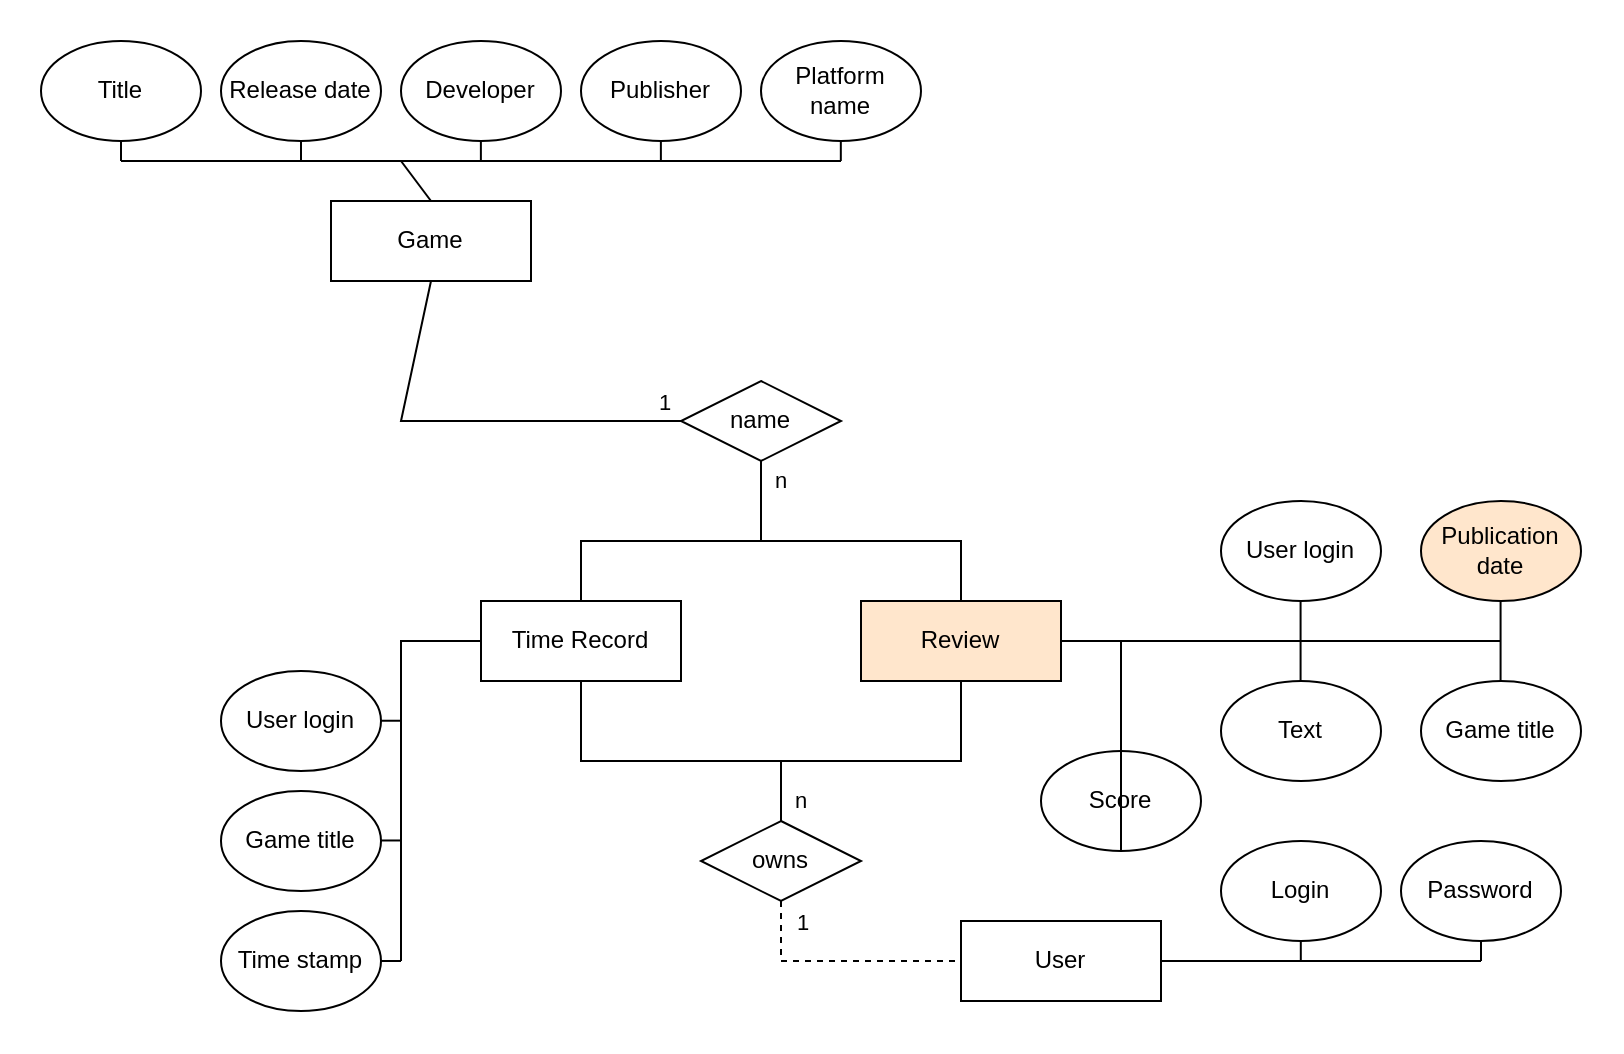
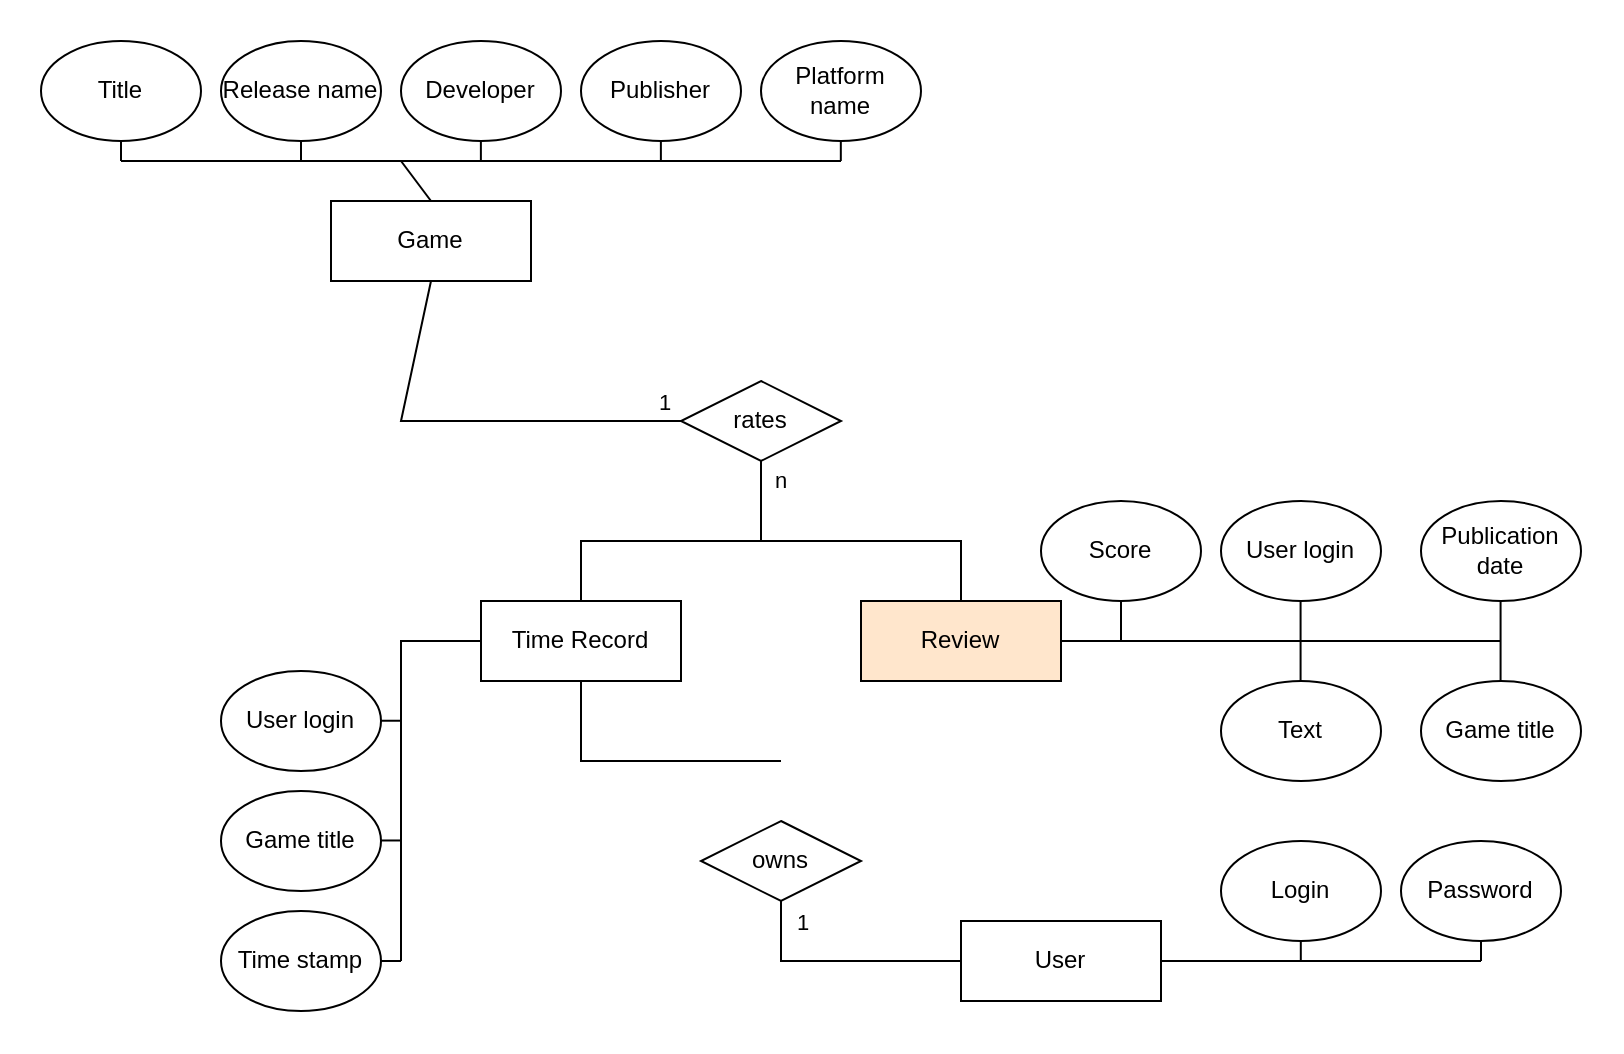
(301, 91) -> (301, 91)
(761, 421) -> (761, 421)
(1501, 551) -> (1501, 551)
(881, 761) -> none
(1121, 801) -> (1121, 551)
(842, 961) -> (842, 961)
